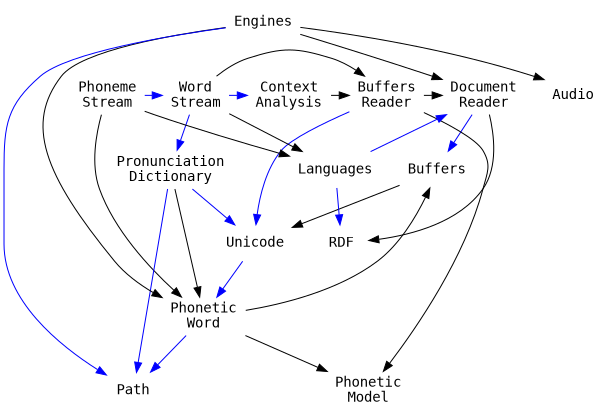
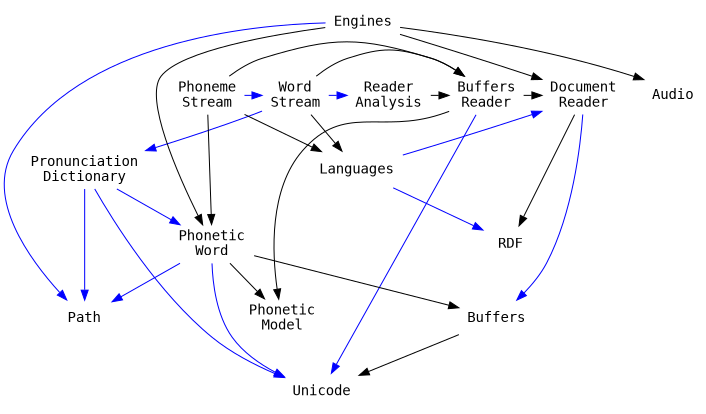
none -> (342, 42)
(289, 95) -> (389, 95)
(186, 238) -> (144, 204)
(233, 275) -> (227, 328)
